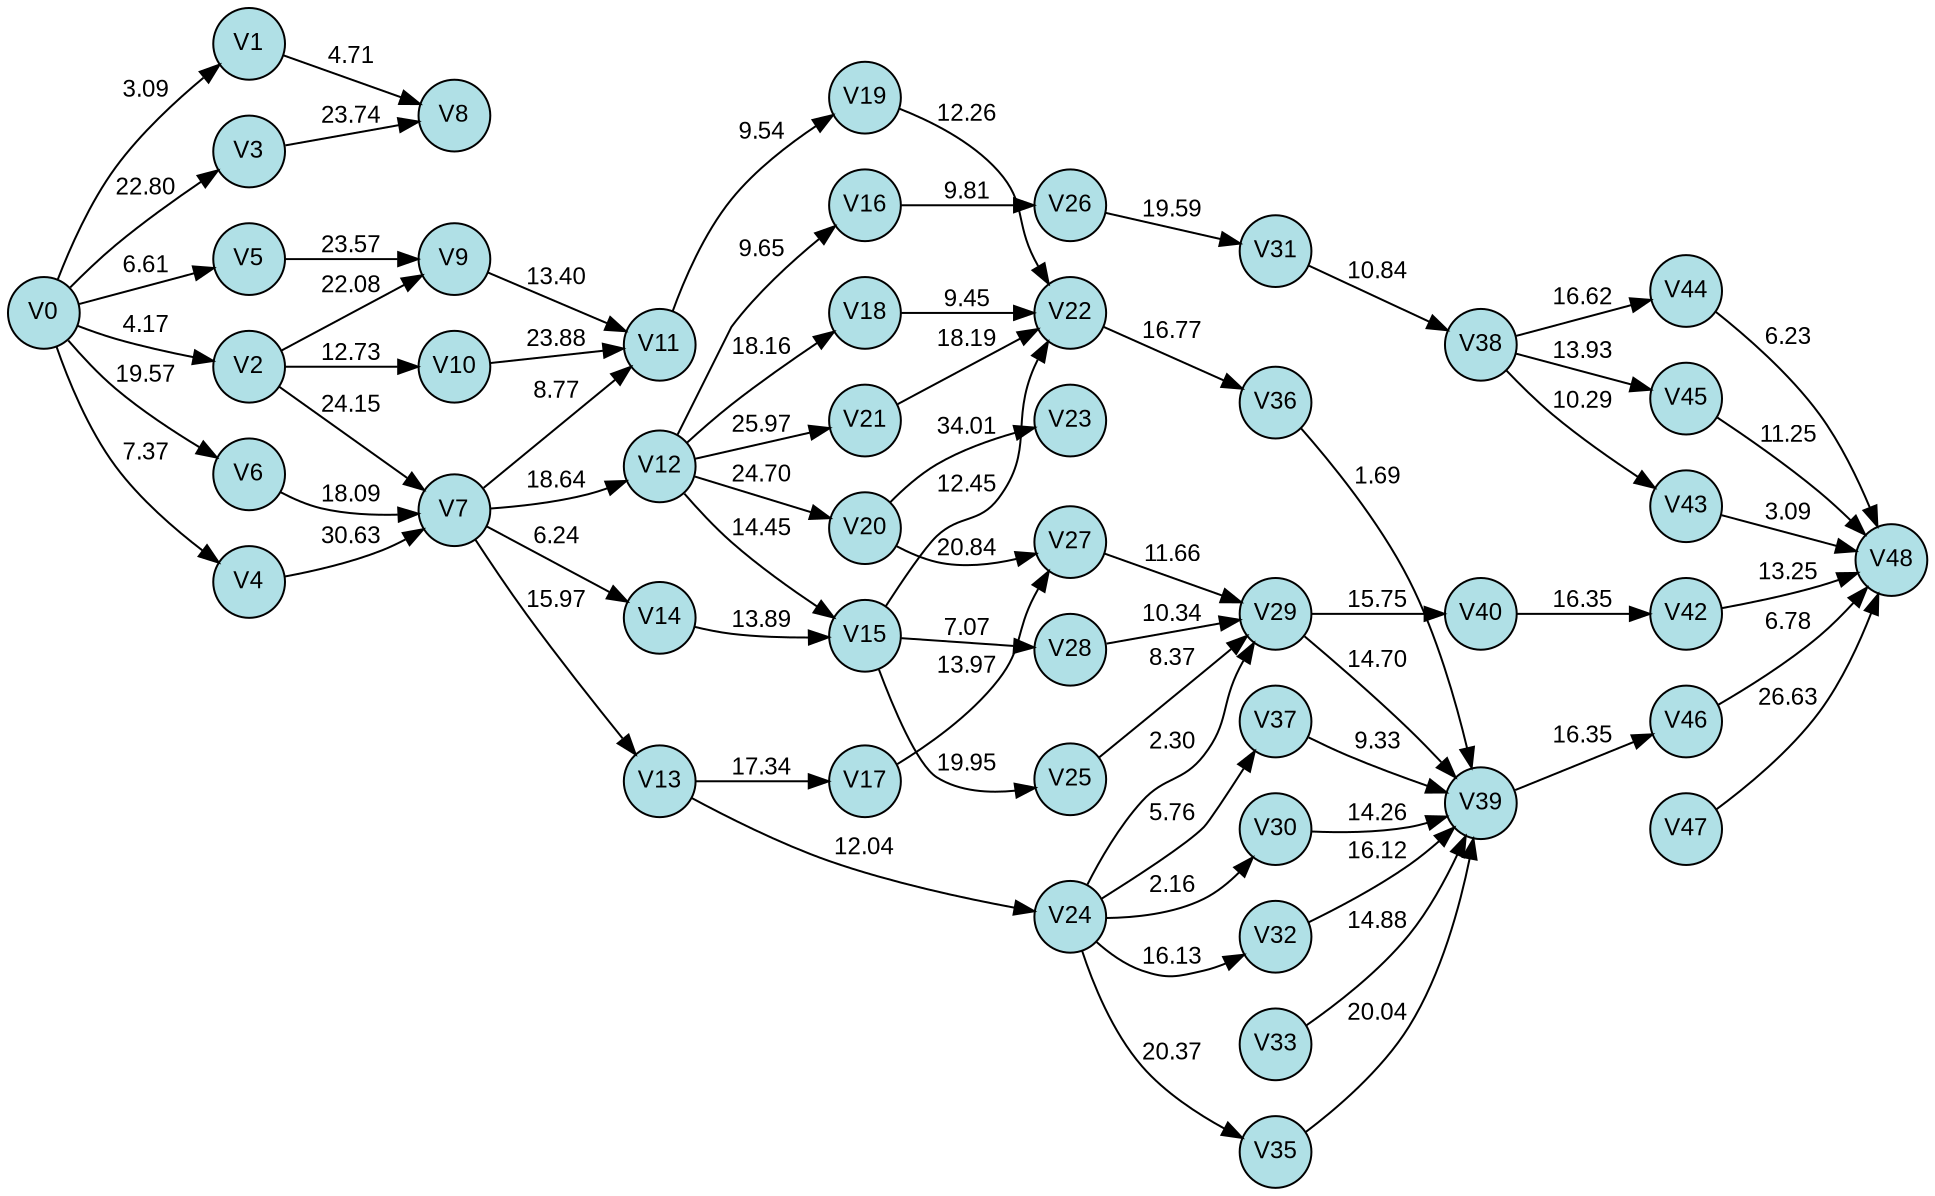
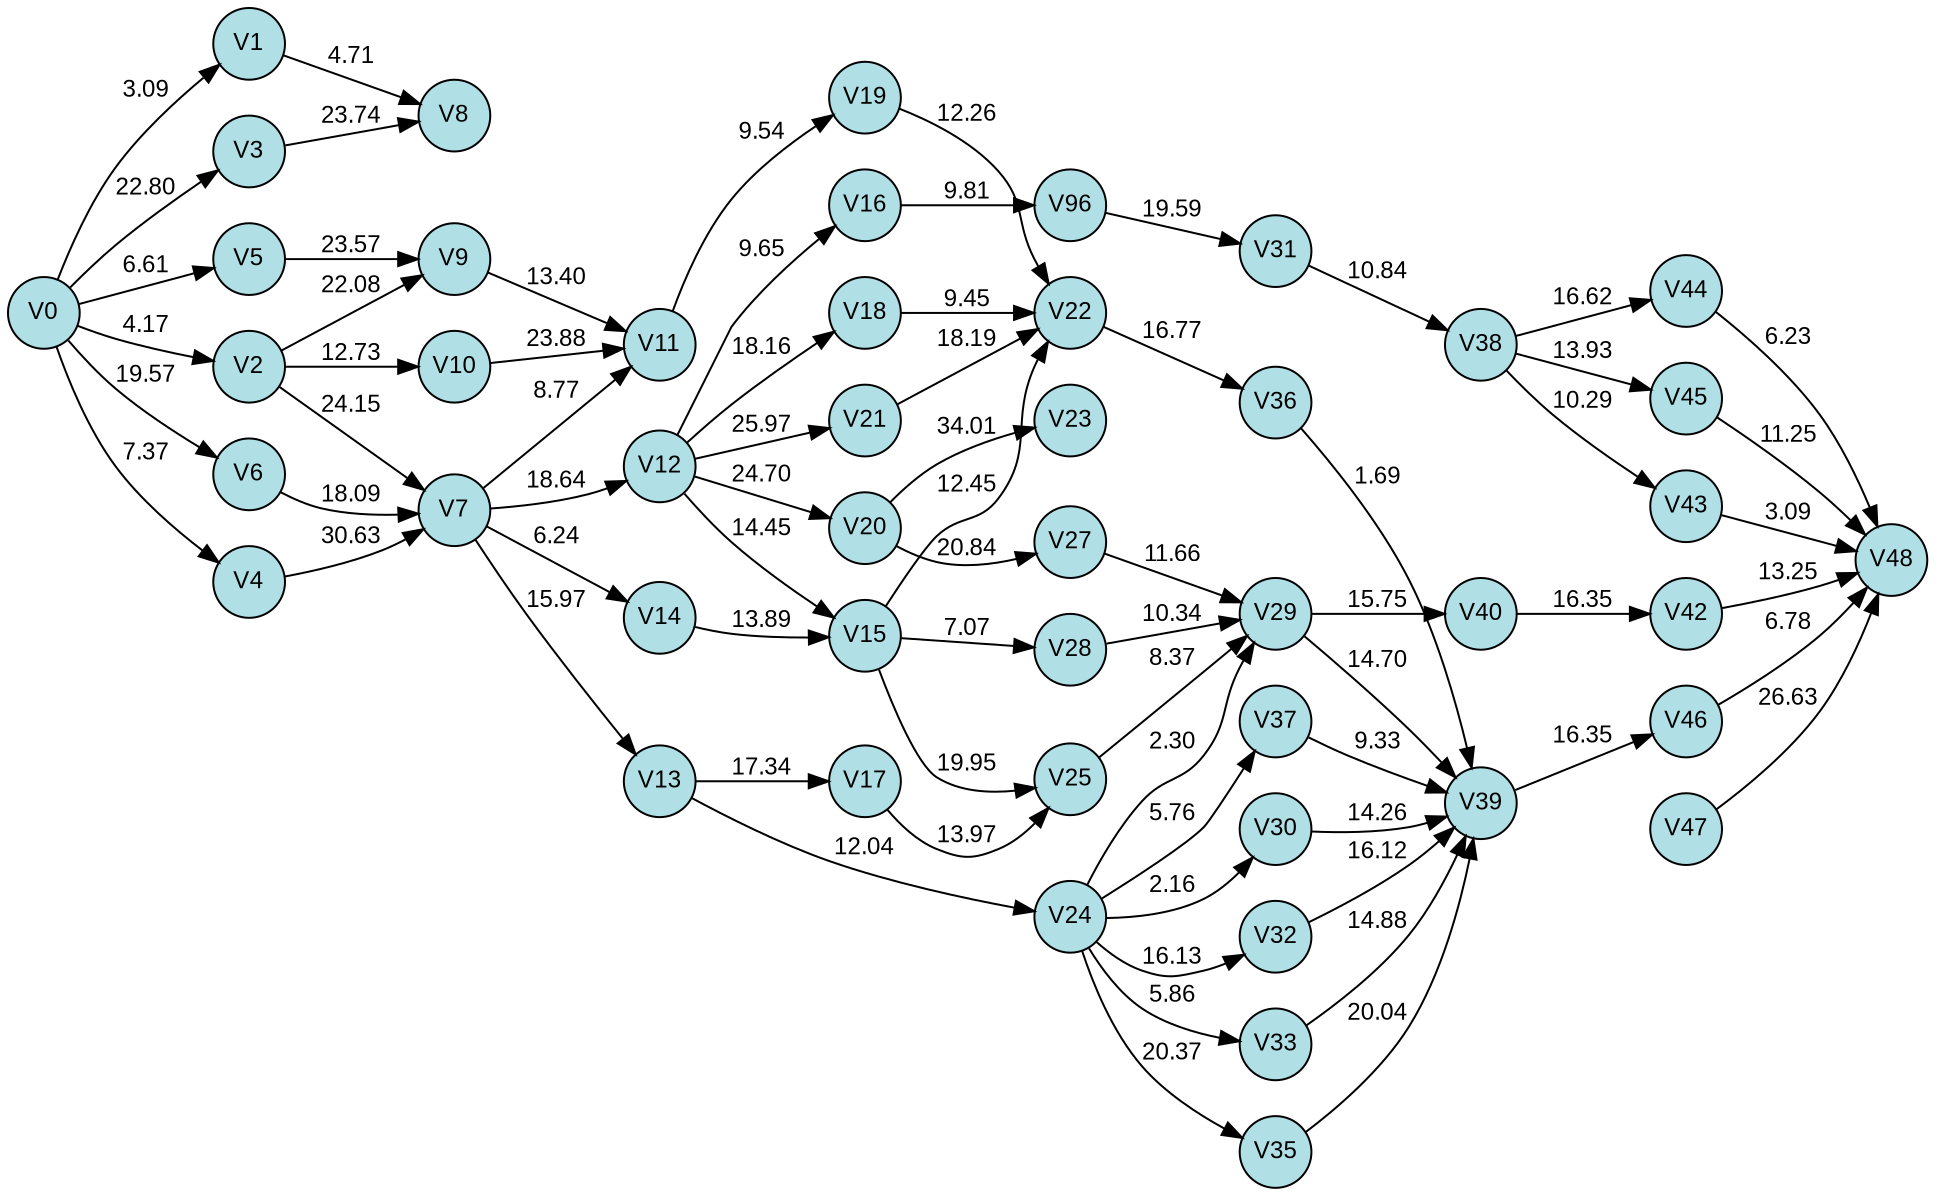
(1070, 205) -> (1070, 205)
(988, 692) -> (958, 856)
none -> (1143, 1009)
